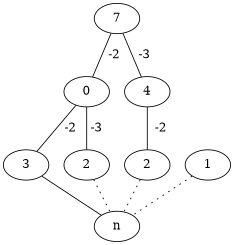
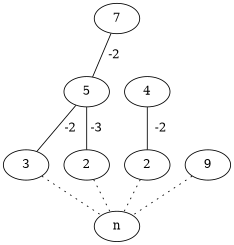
(132, 55) -> none
(87, 92) -> (87, 92)
(208, 165) -> (208, 165)
(72, 196) -> (72, 196)
